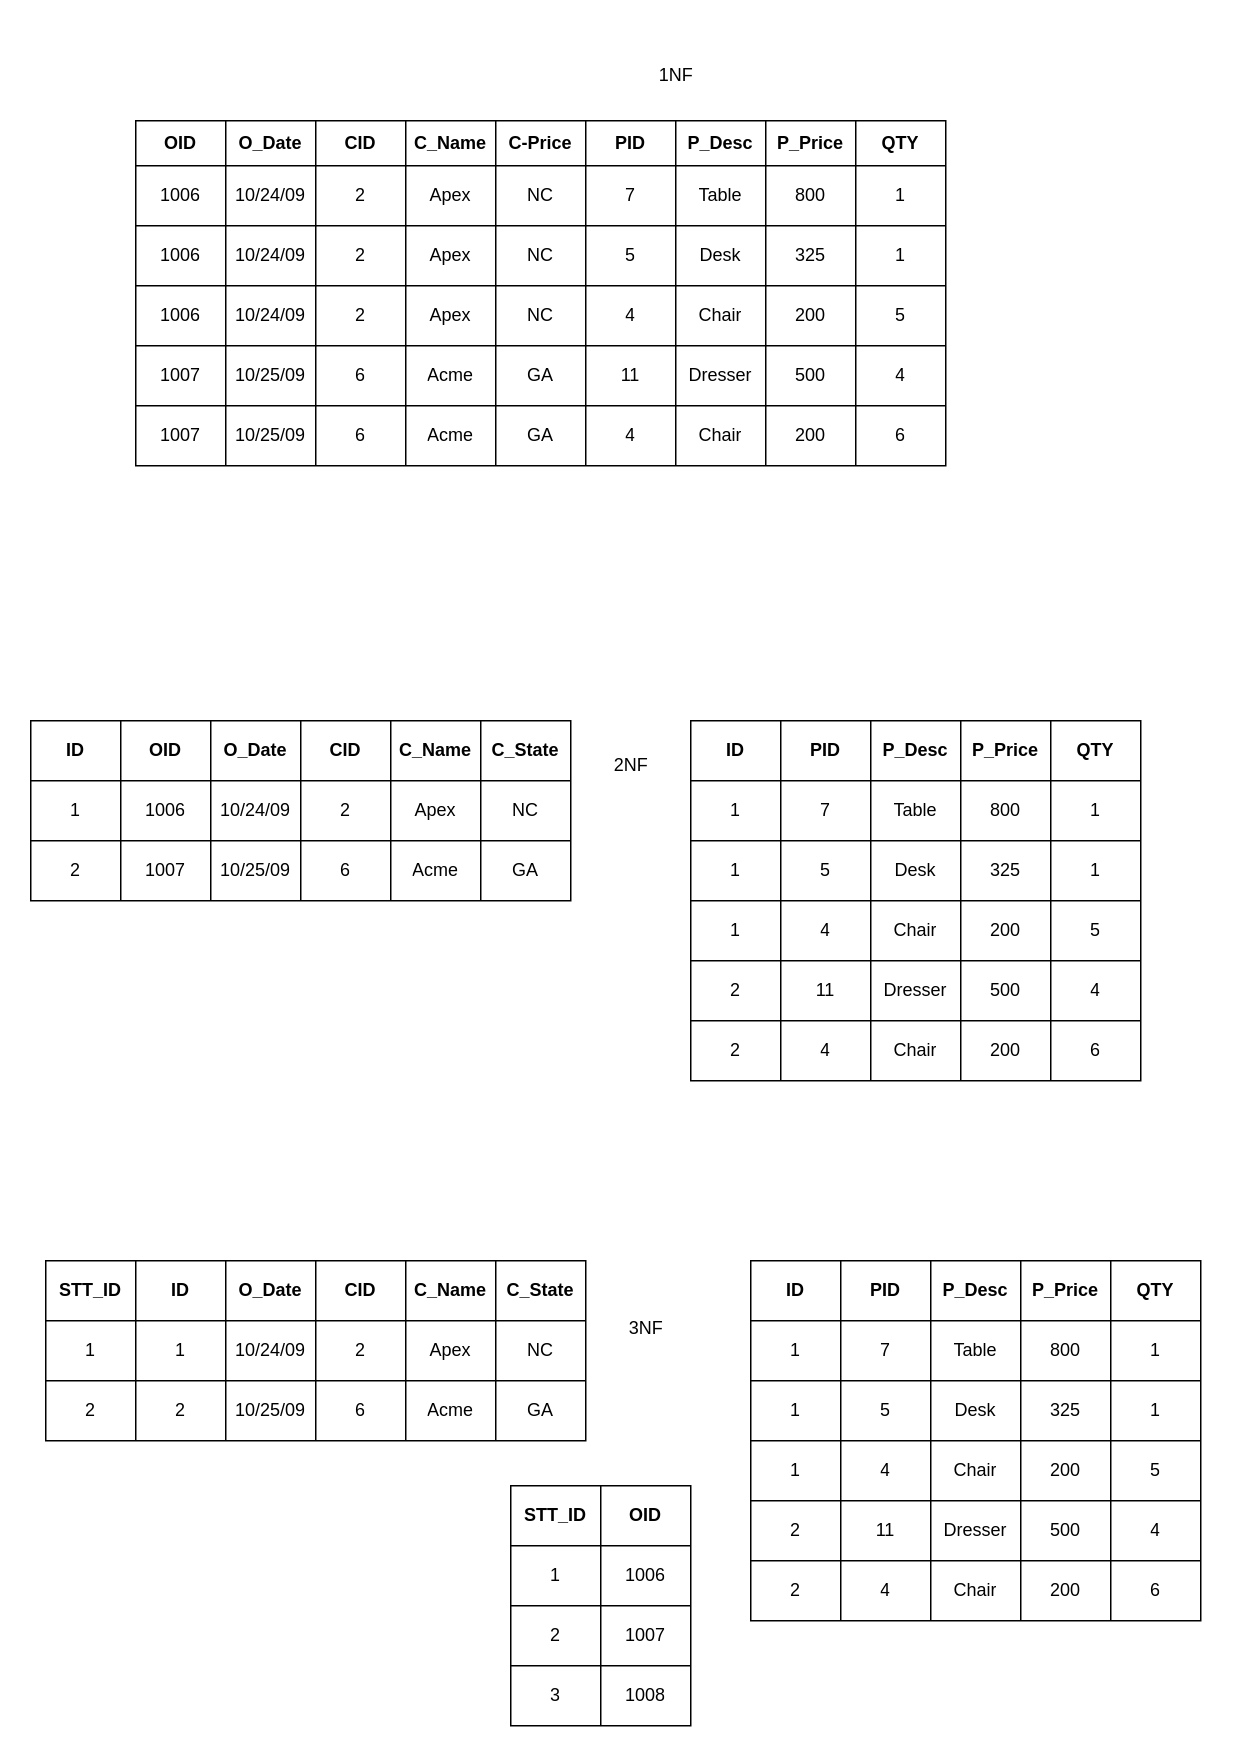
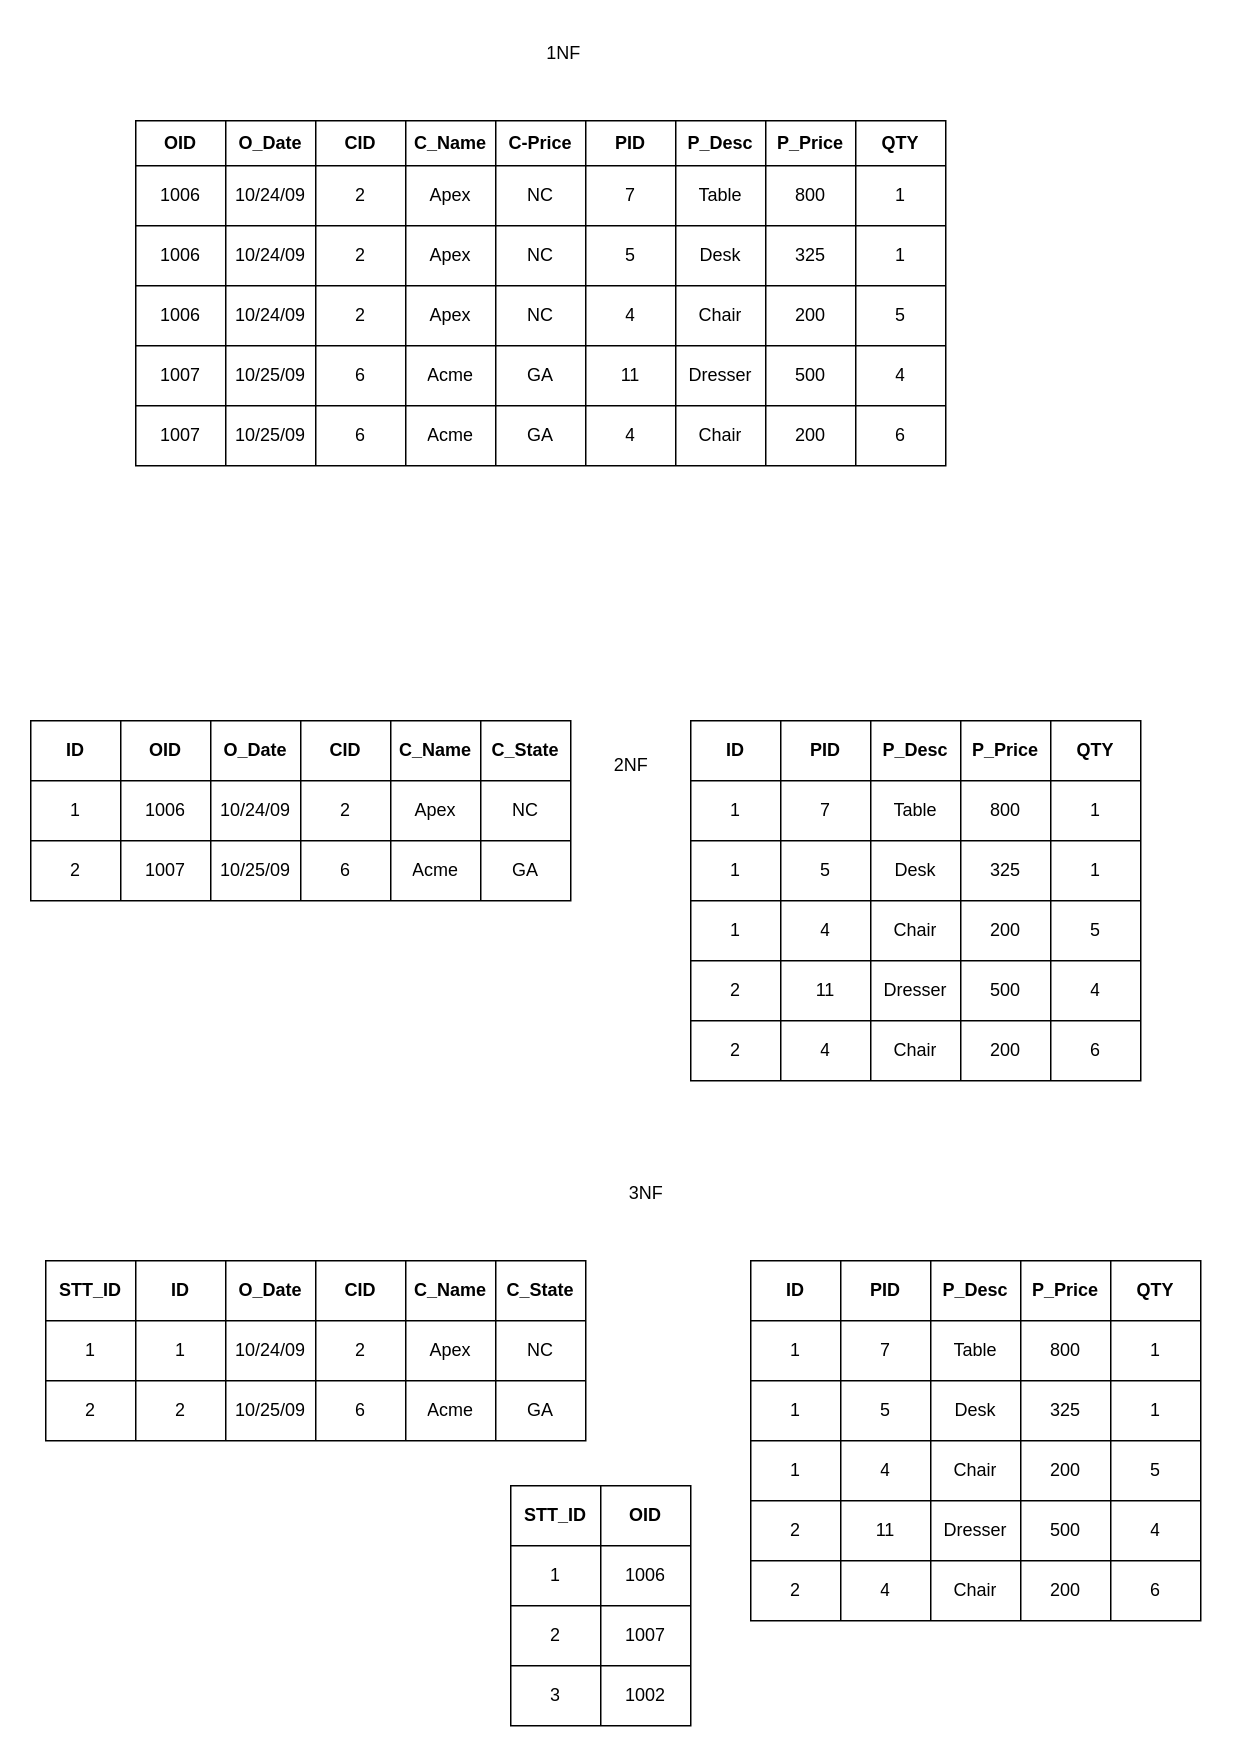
(676, 76) -> (563, 53)
(646, 1328) -> (646, 1193)
(646, 1696) -> (646, 1696)
